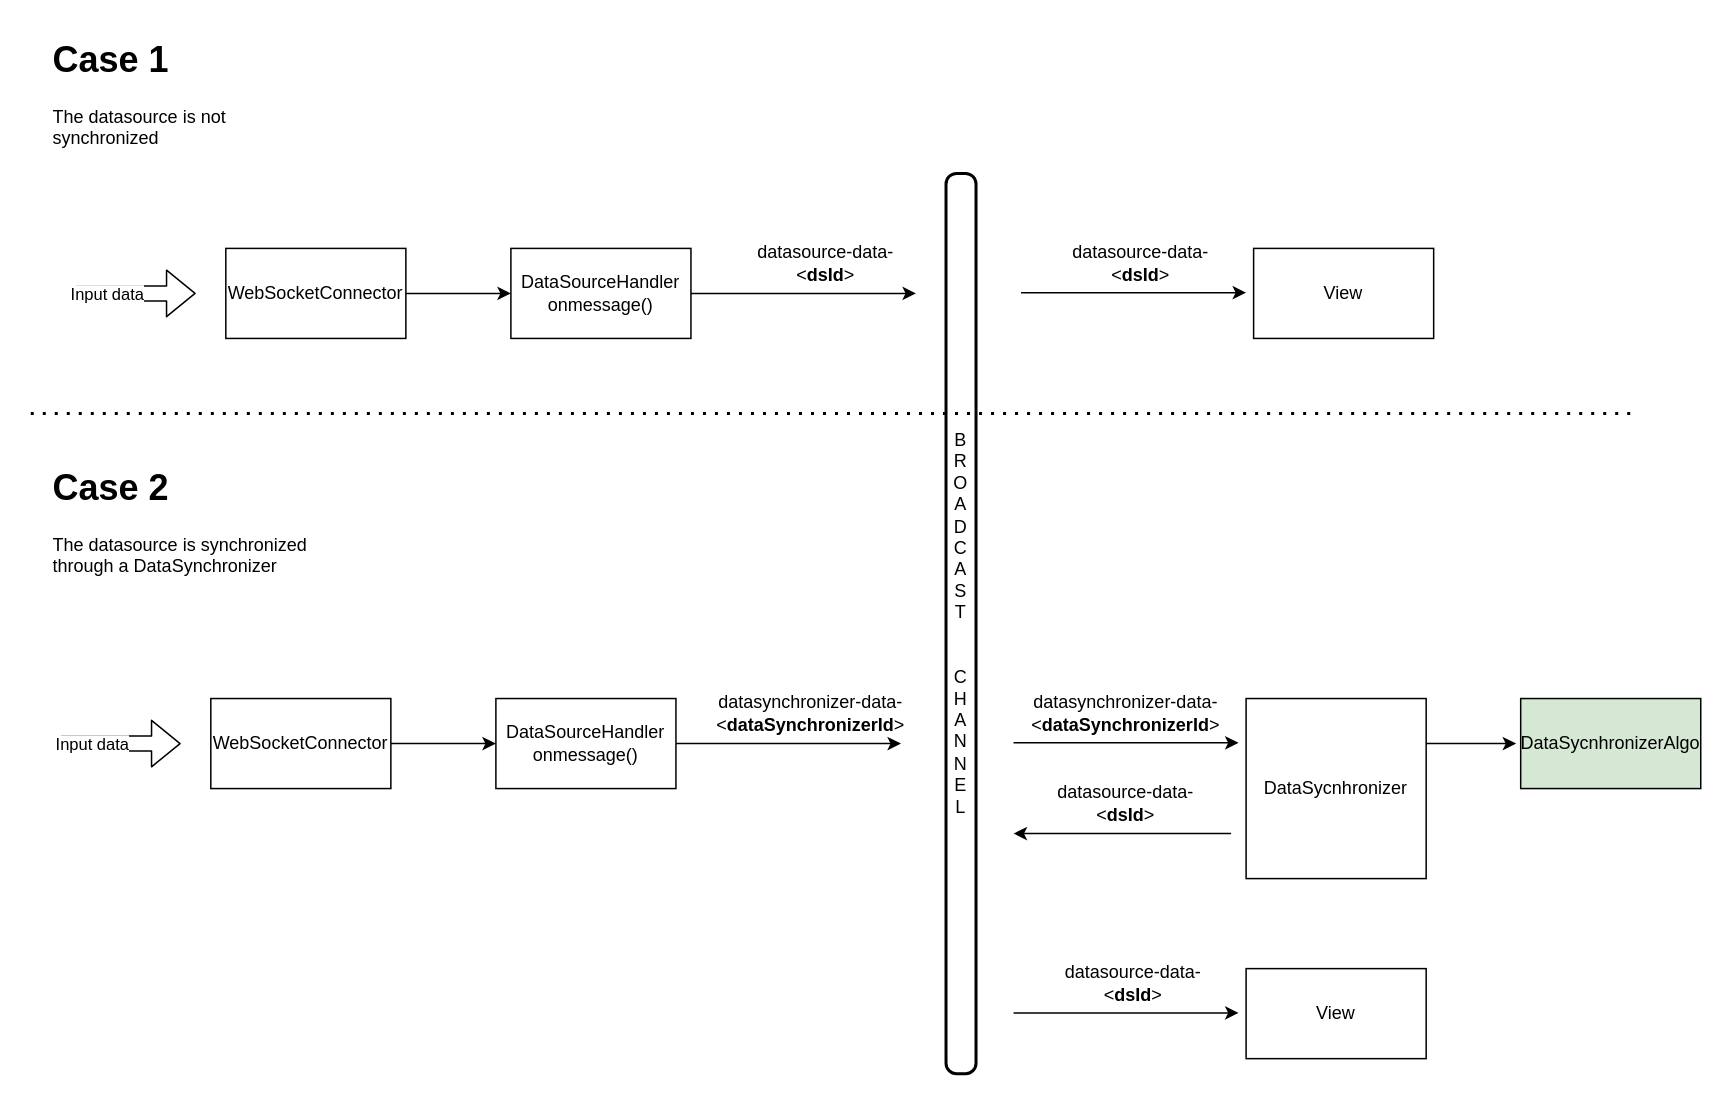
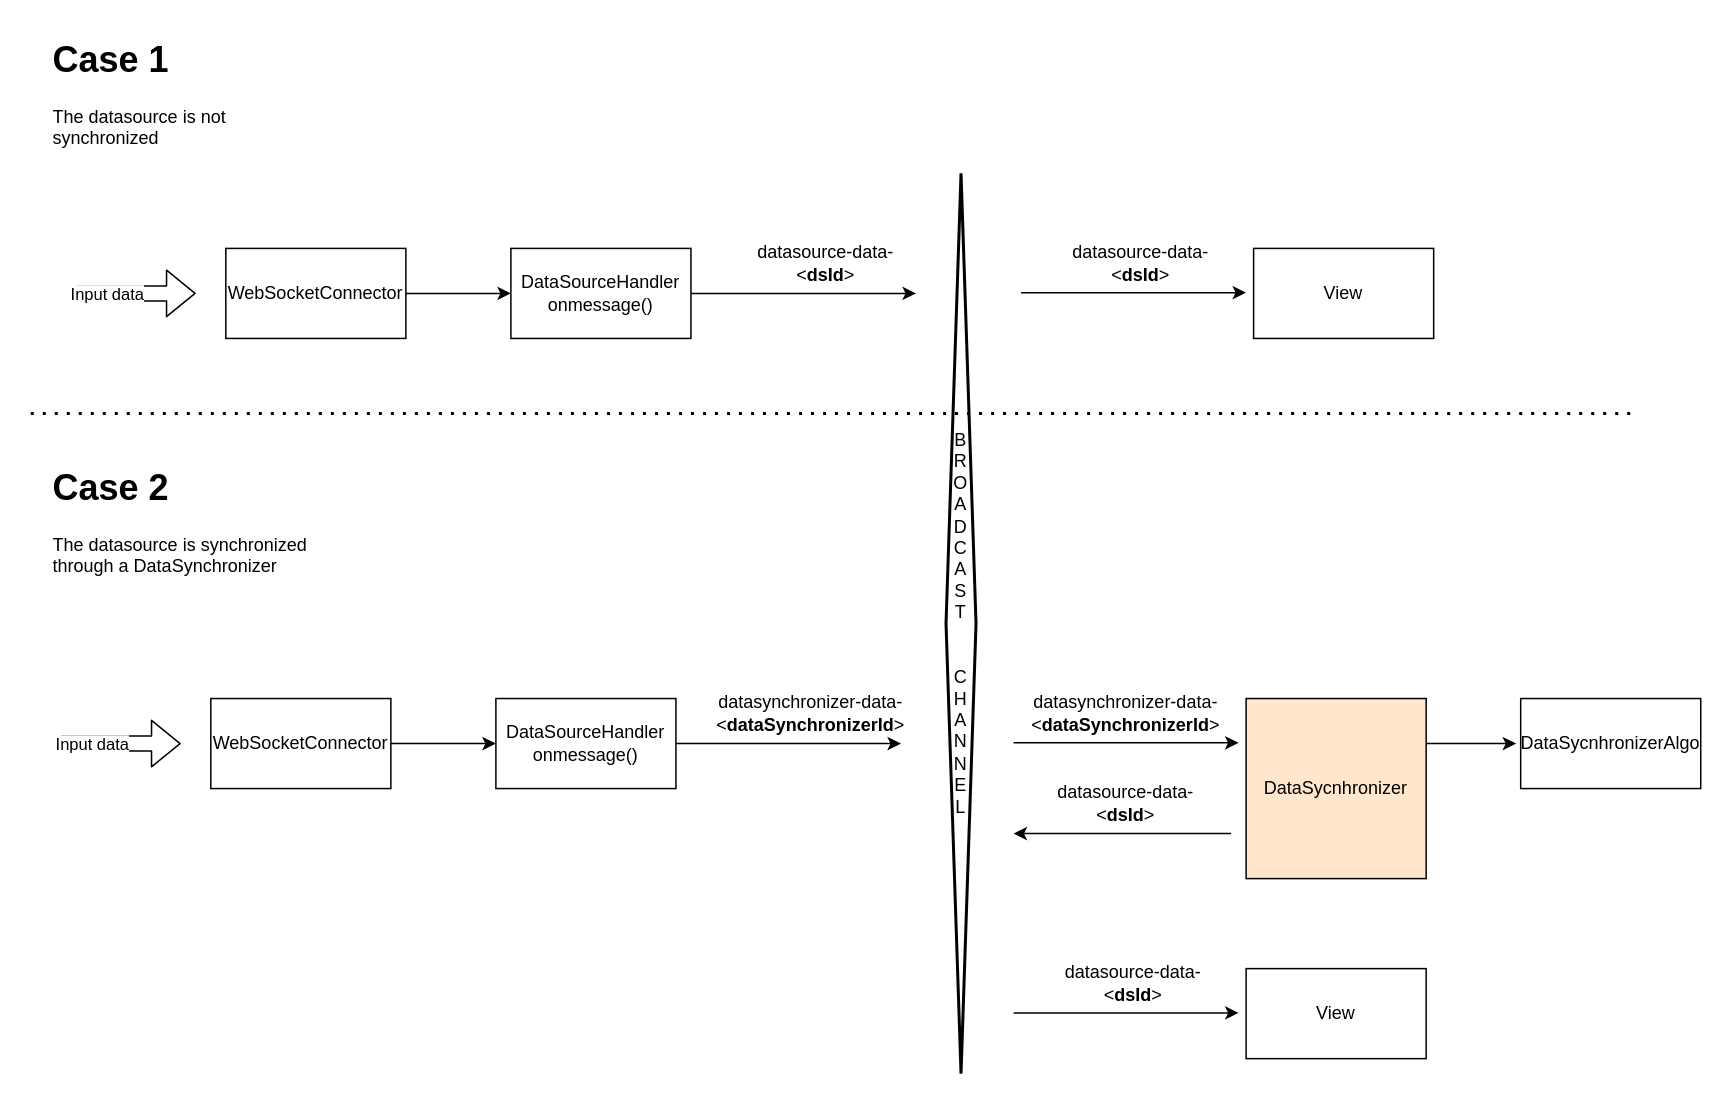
(961, 623) -> (961, 623)
(1610, 743) -> (1610, 743)
(1336, 788) -> (1336, 788)
